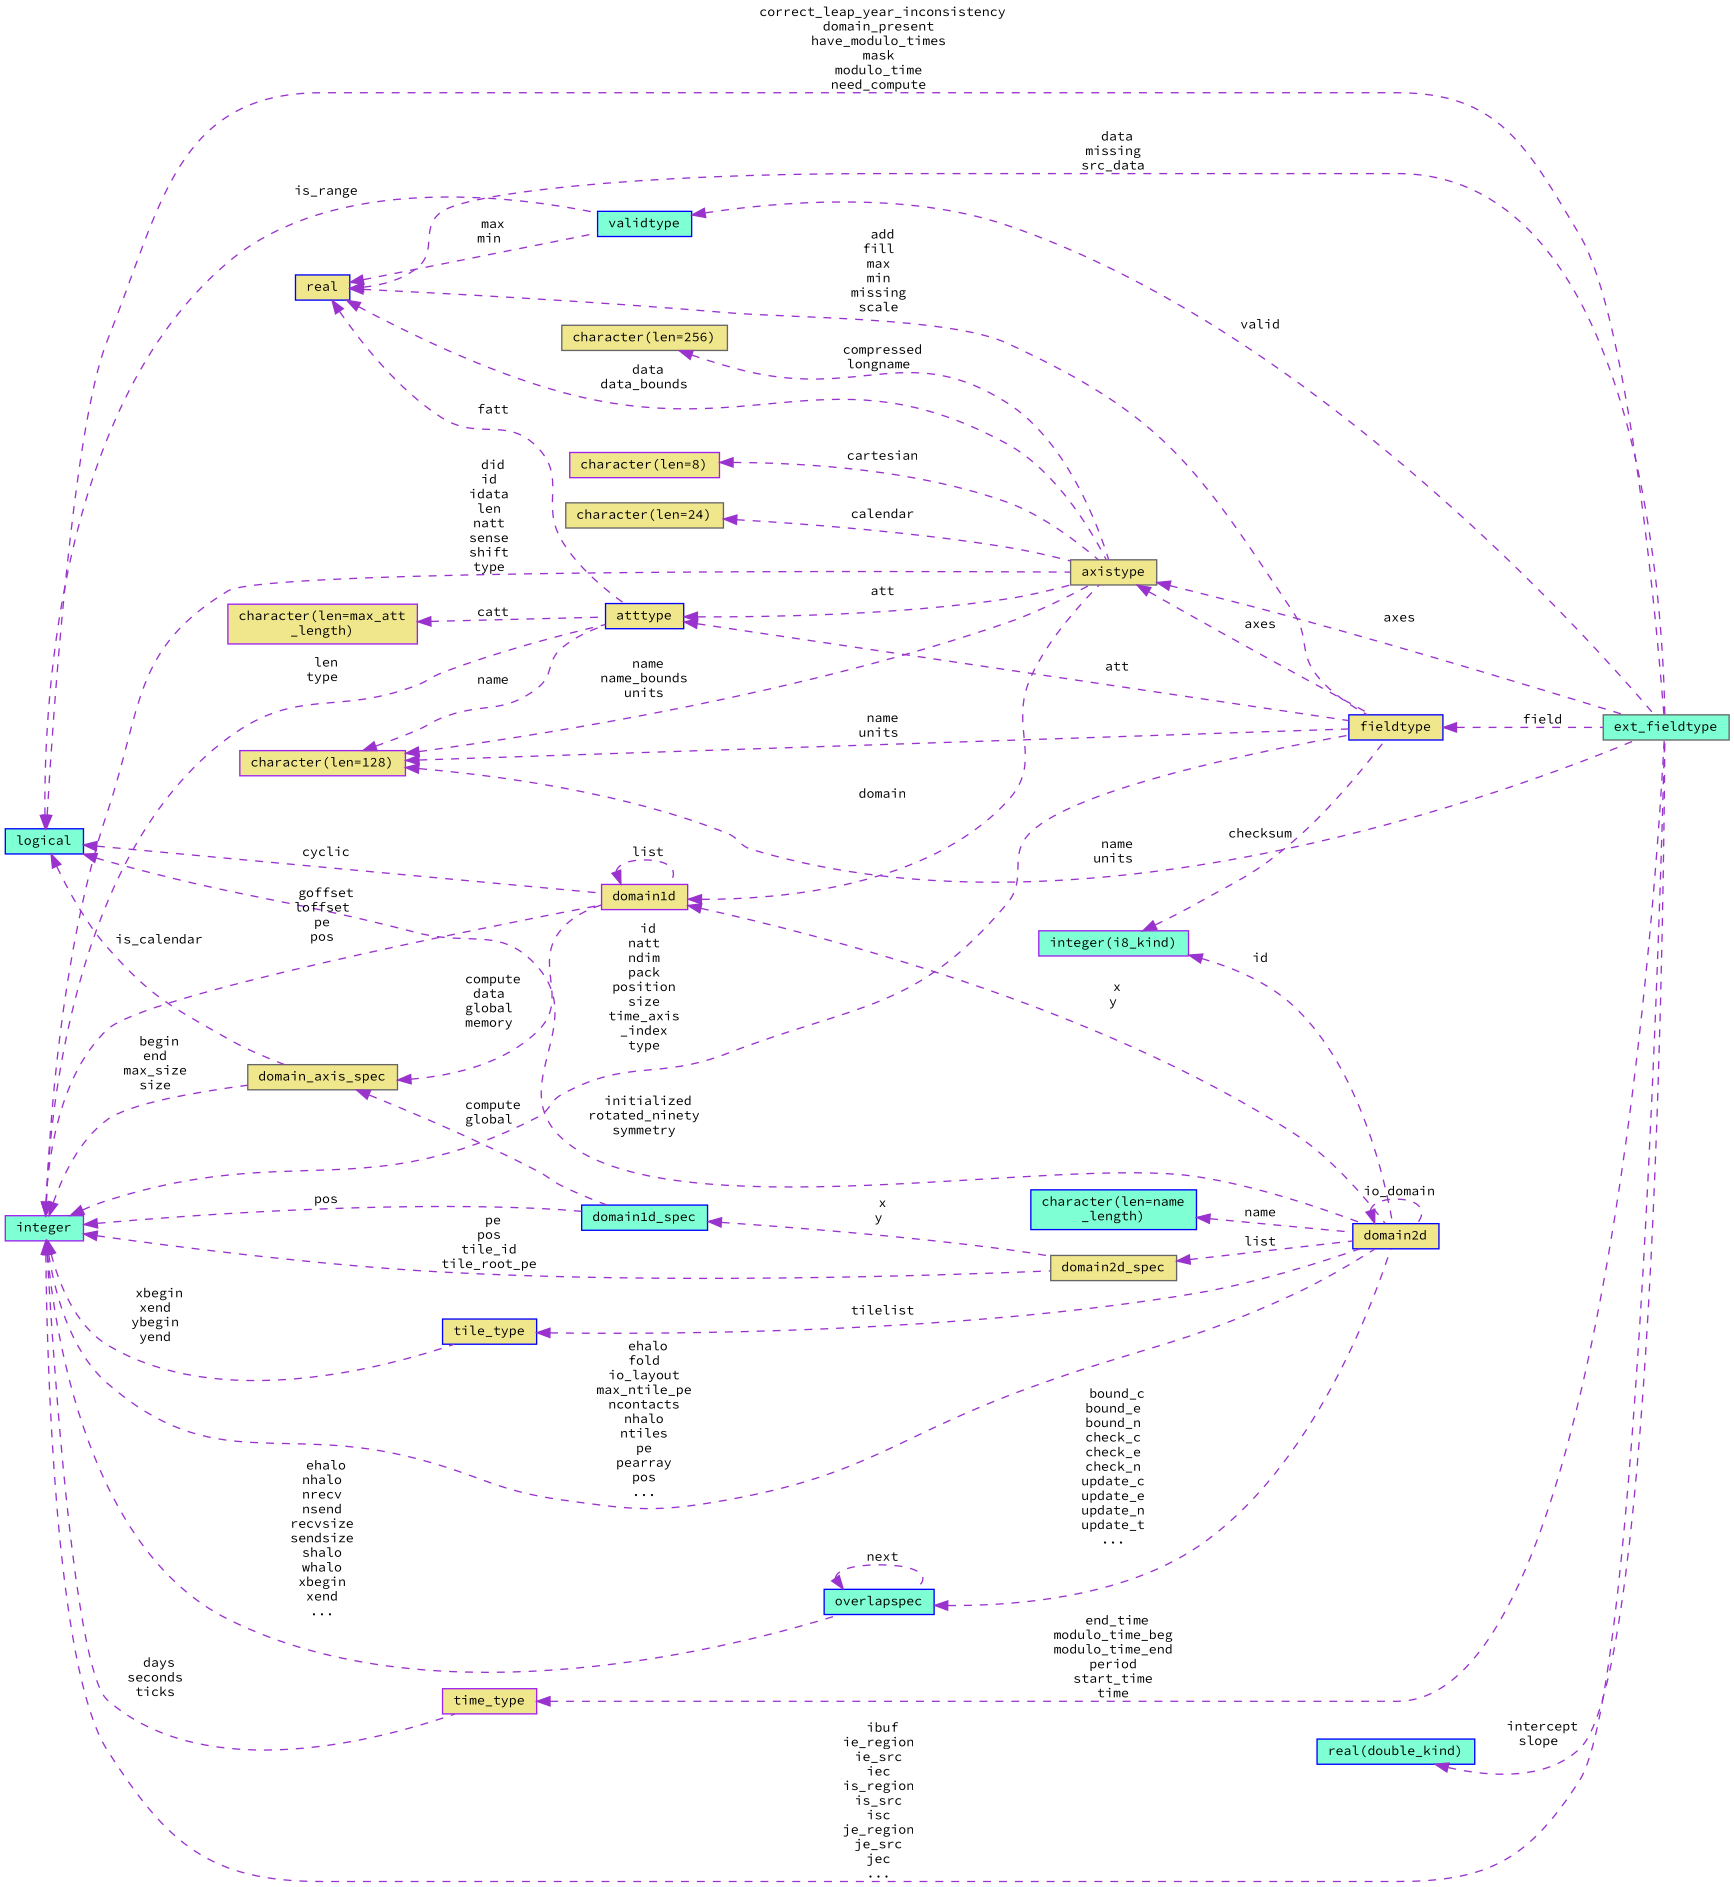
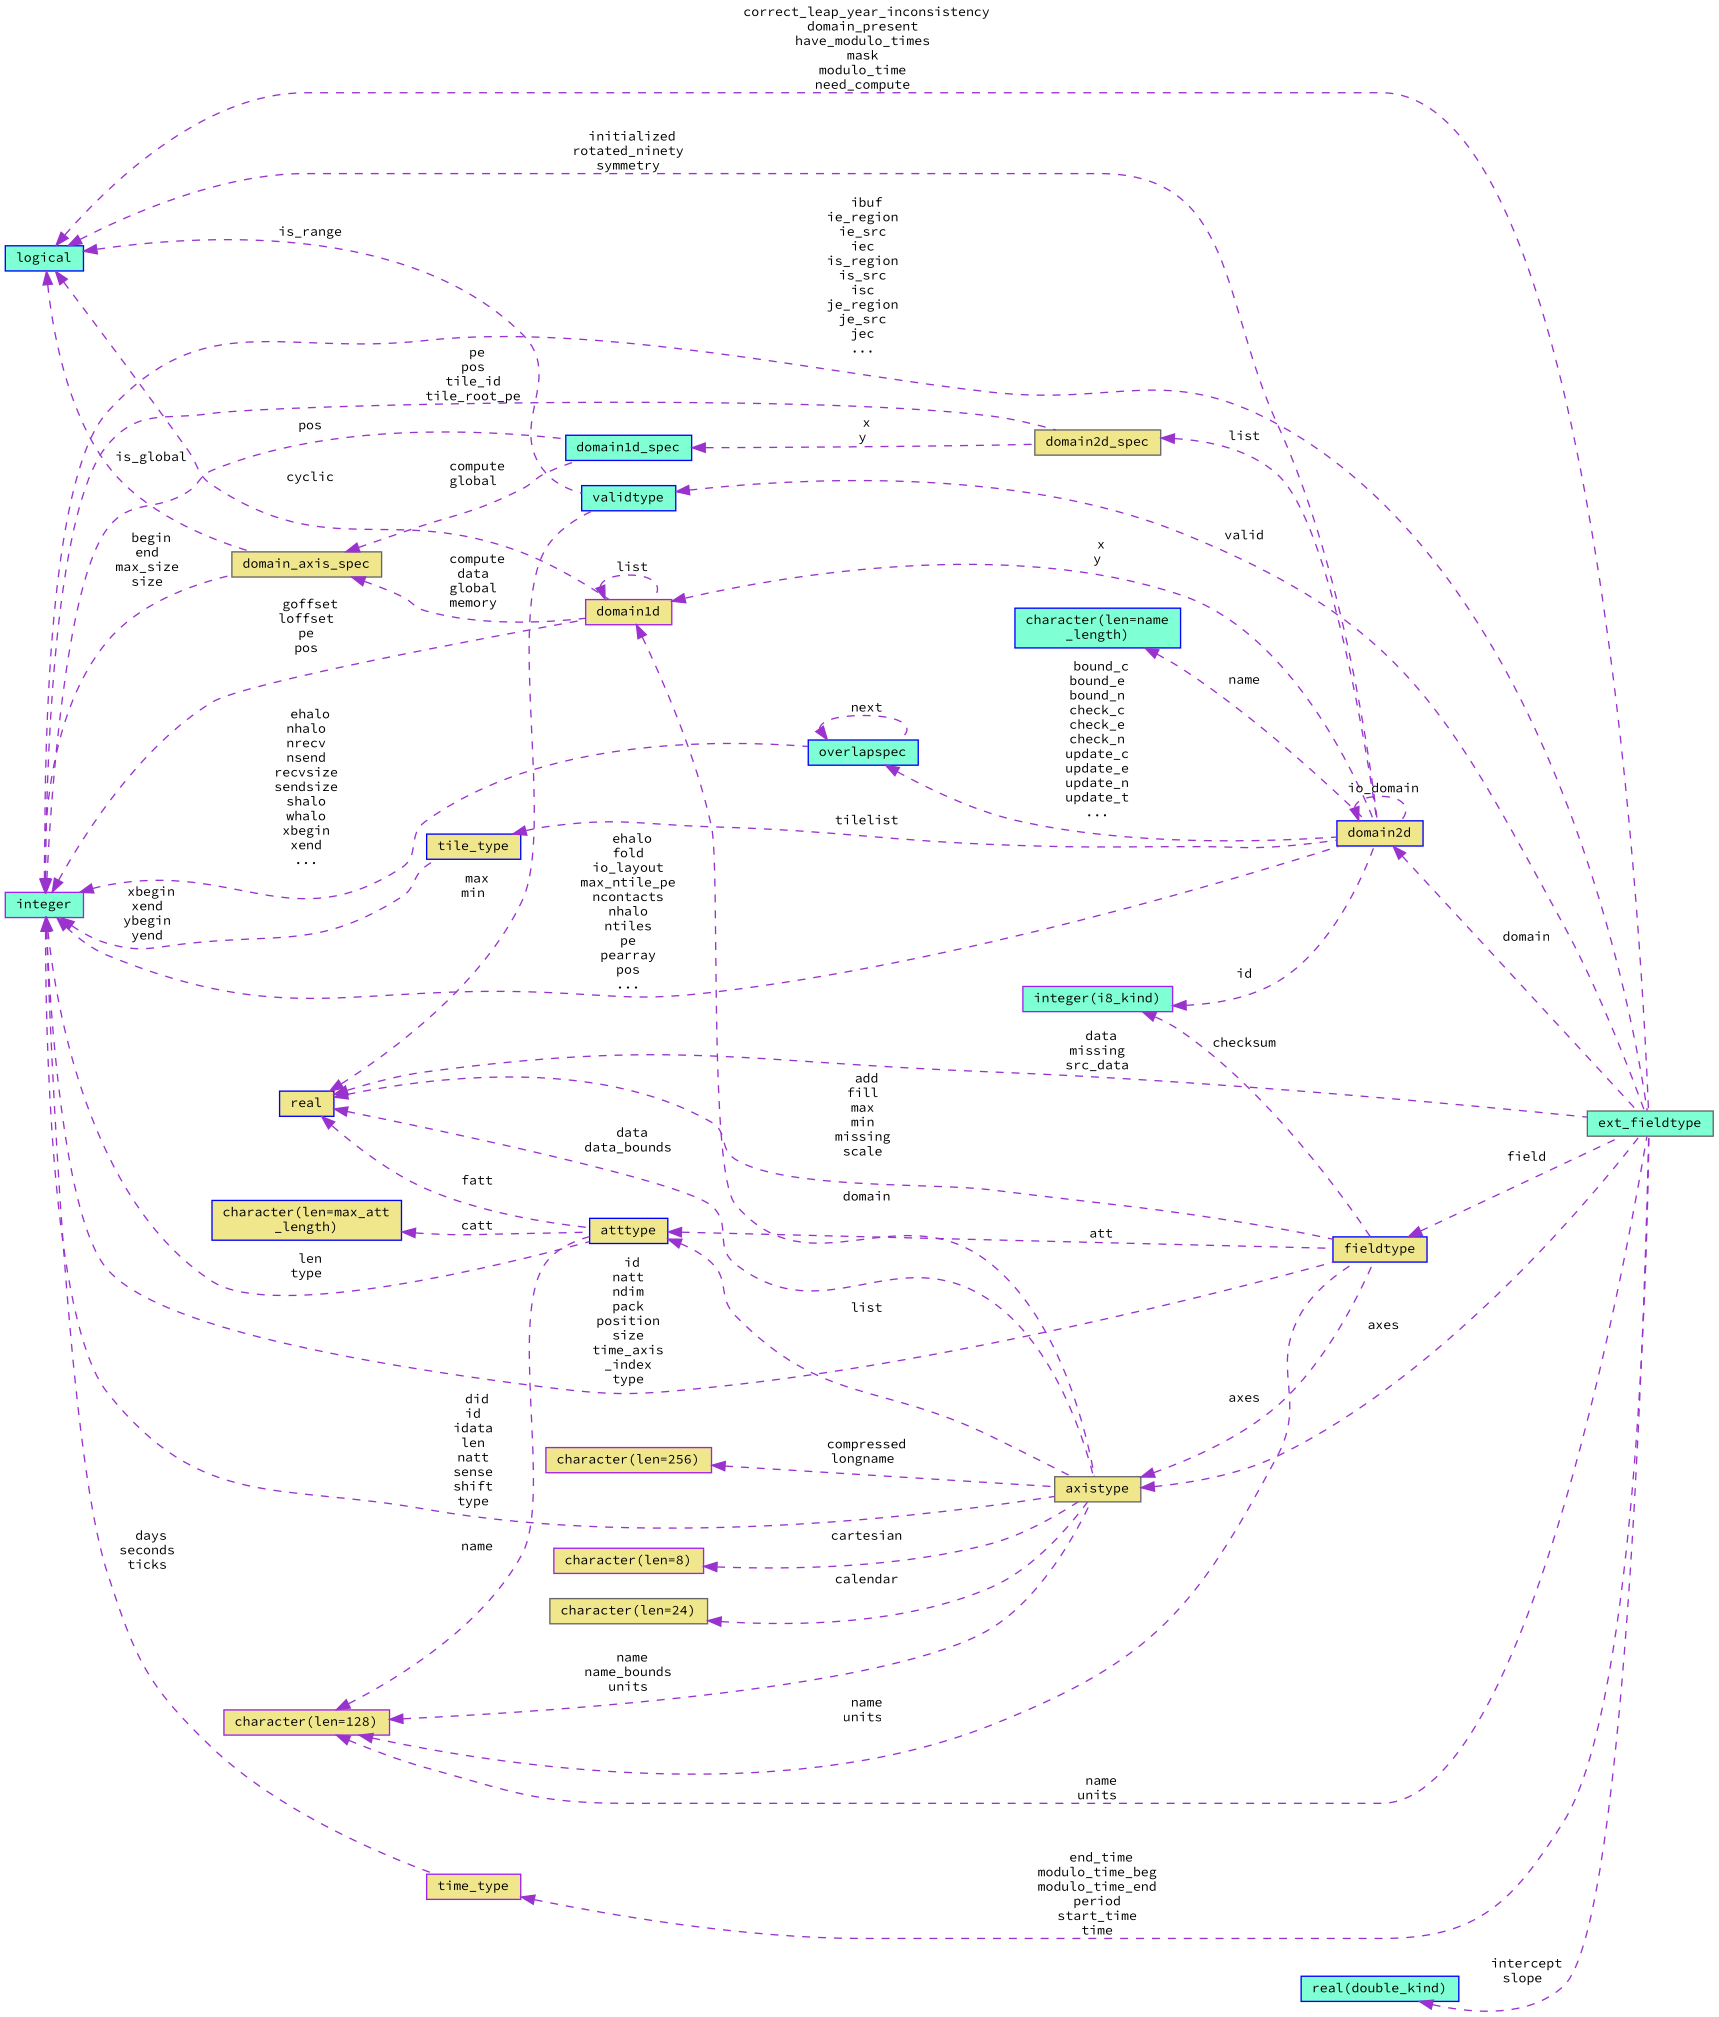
(645, 338) -> (629, 1460)
(879, 592) -> (863, 1308)
(323, 624) -> (307, 1220)
(156, 940) -> (148, 458)
none -> (1520, 984)
